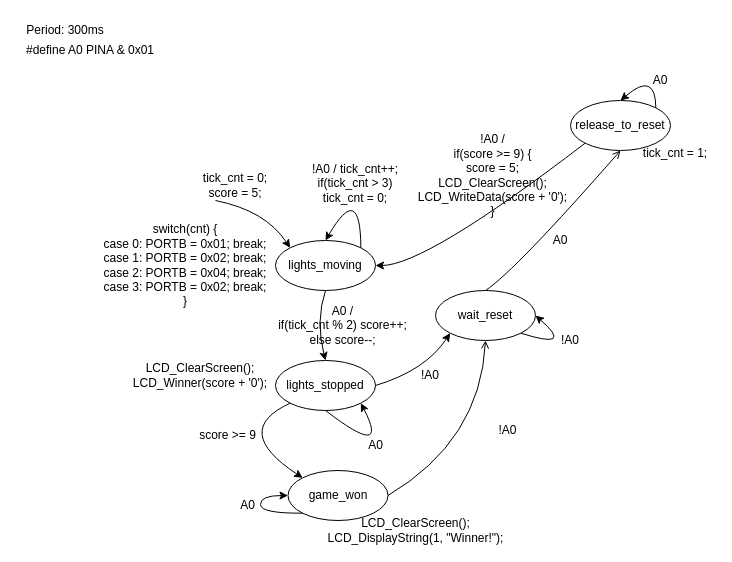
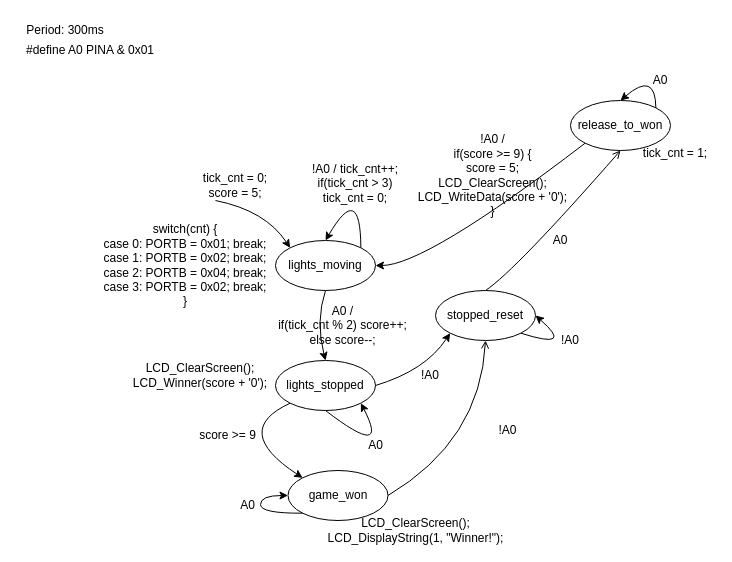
(621, 126) -> (621, 126)
(486, 316) -> (486, 316)
